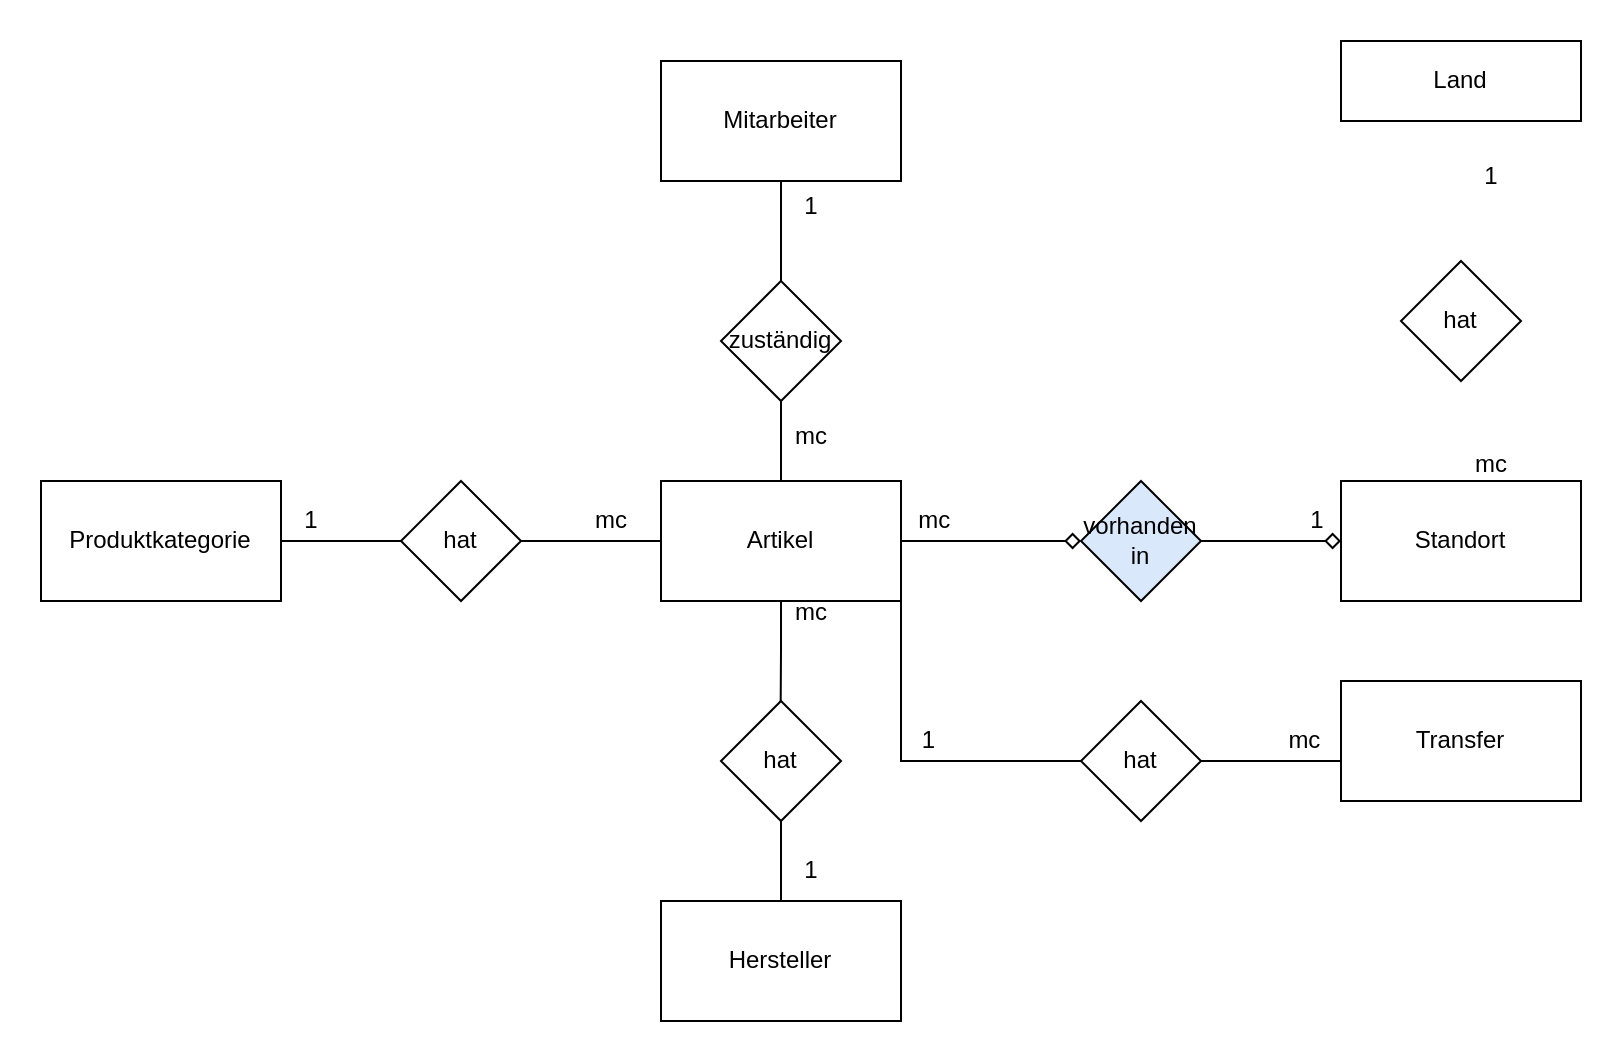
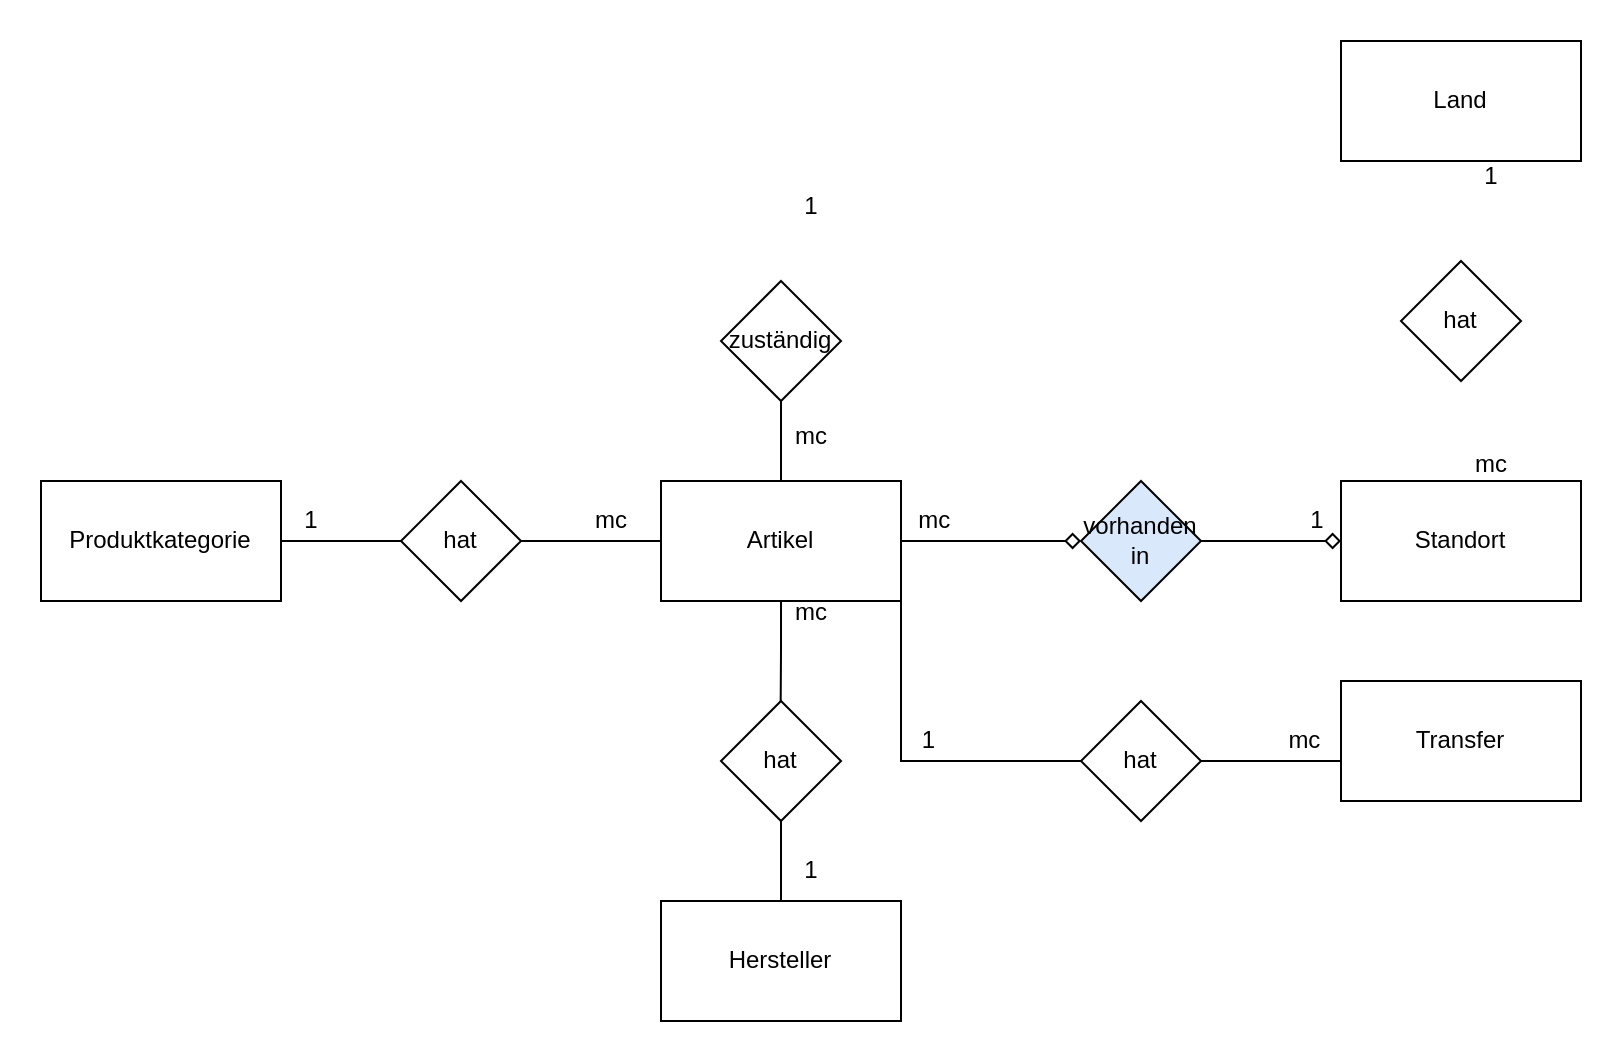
(1461, 81) -> (1461, 101)
(781, 121) -> none
(781, 231) -> none
